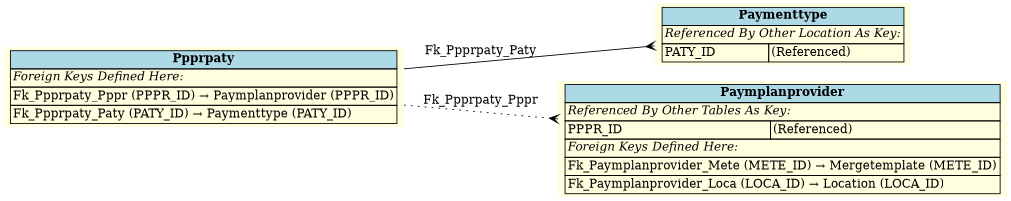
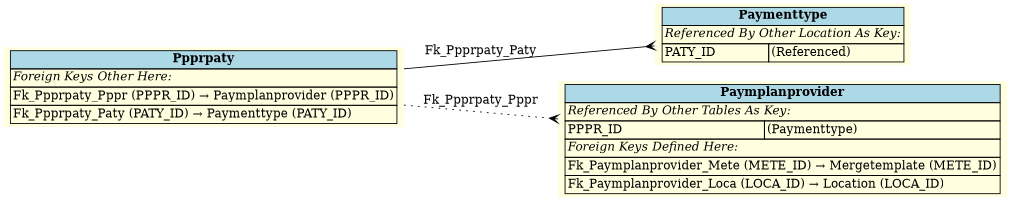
(98, 77) -> (93, 77)
(813, 130) -> (812, 130)
